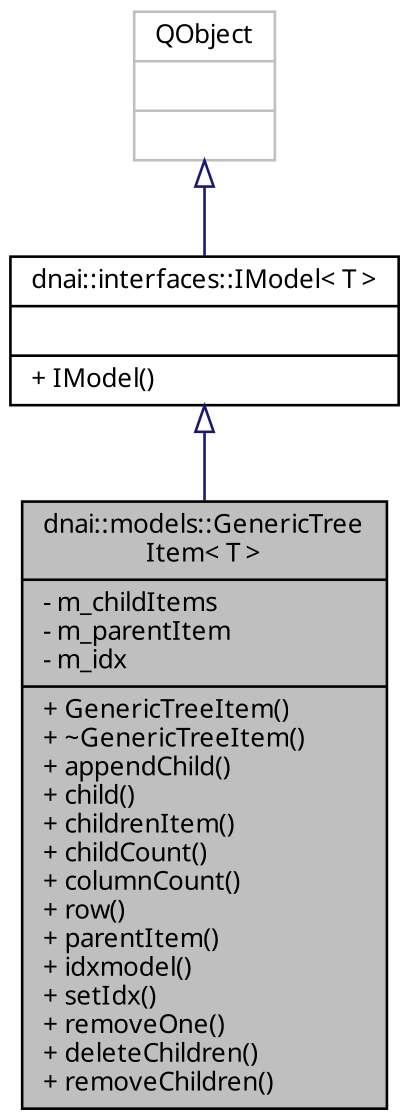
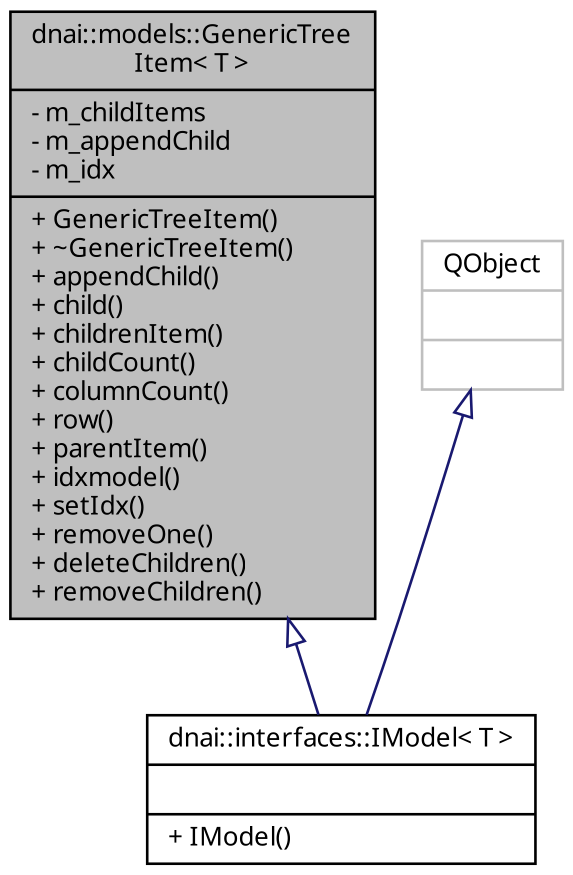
(205, 467) -> (307, 679)
(138, 632) -> (132, 142)
